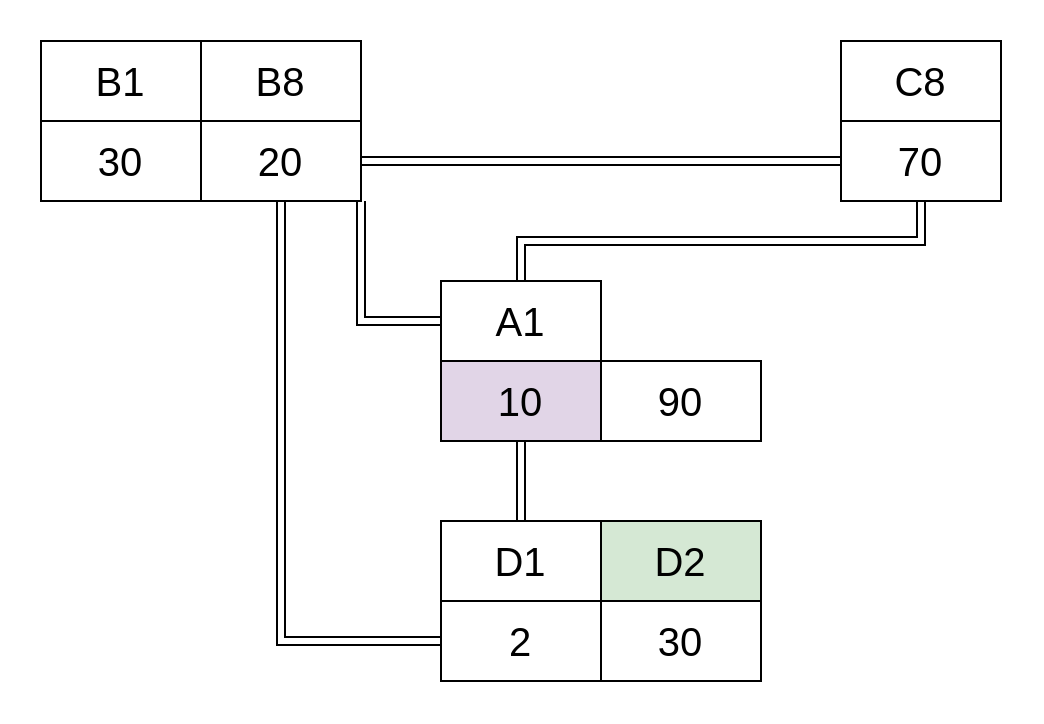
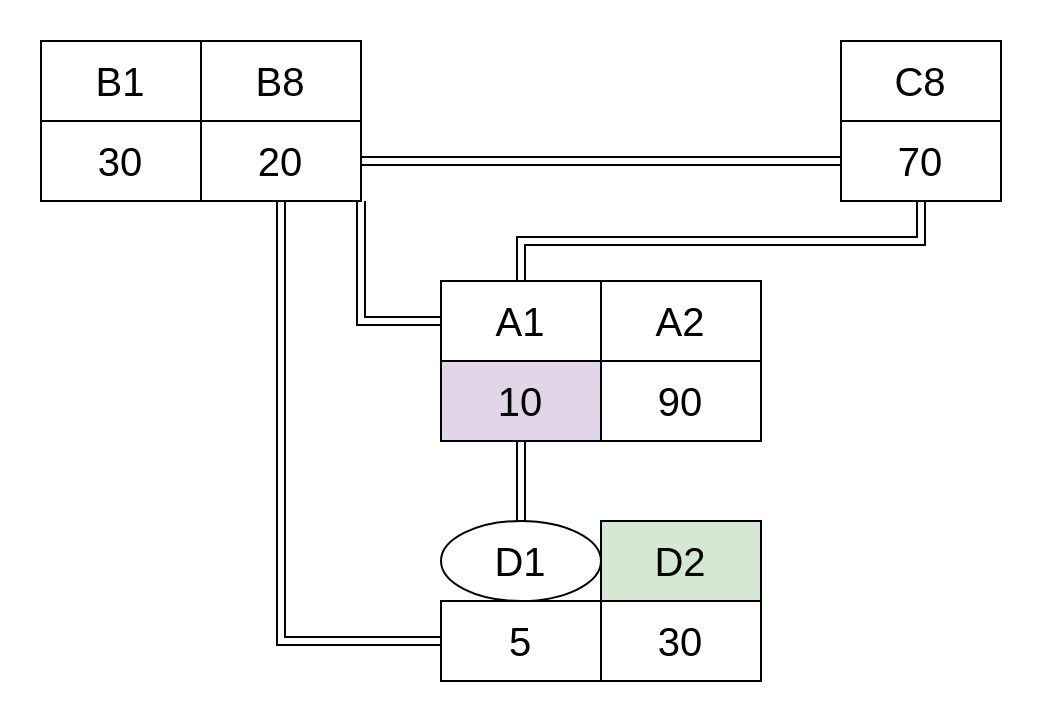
none -> (681, 321)
(521, 561) -> (521, 561)
(521, 641) -> (521, 641)
